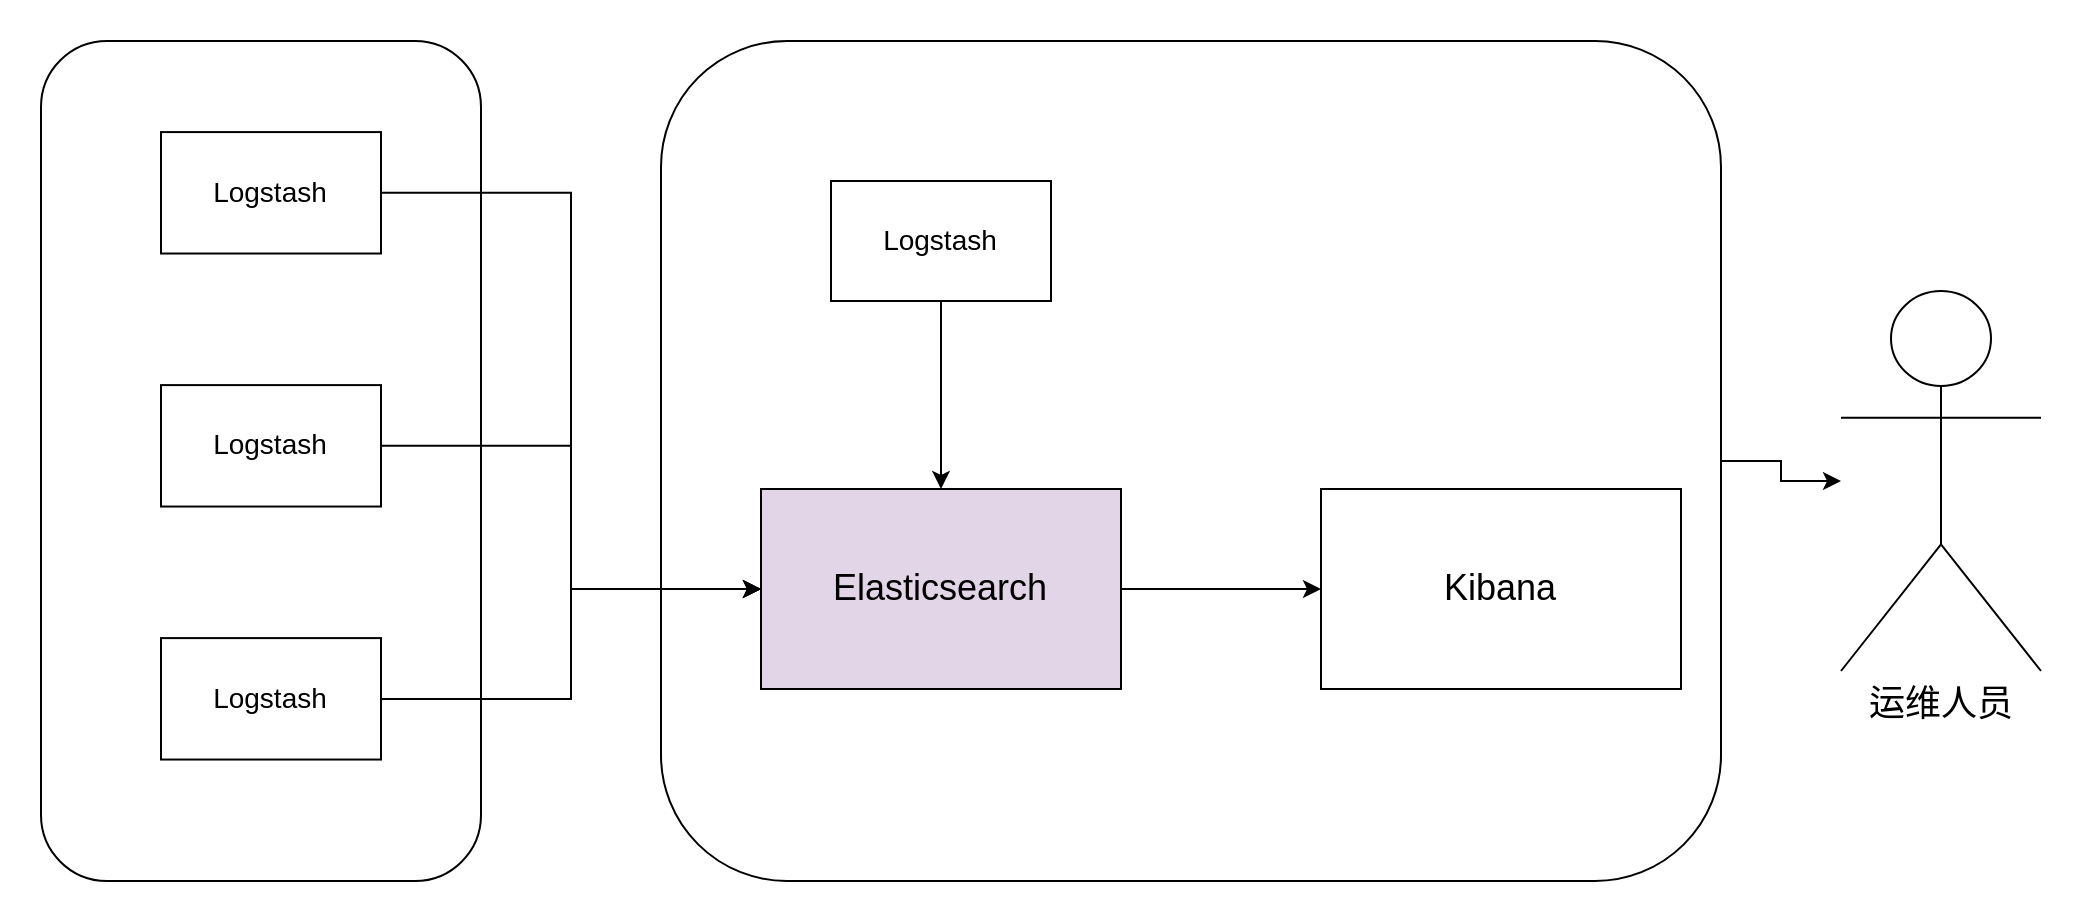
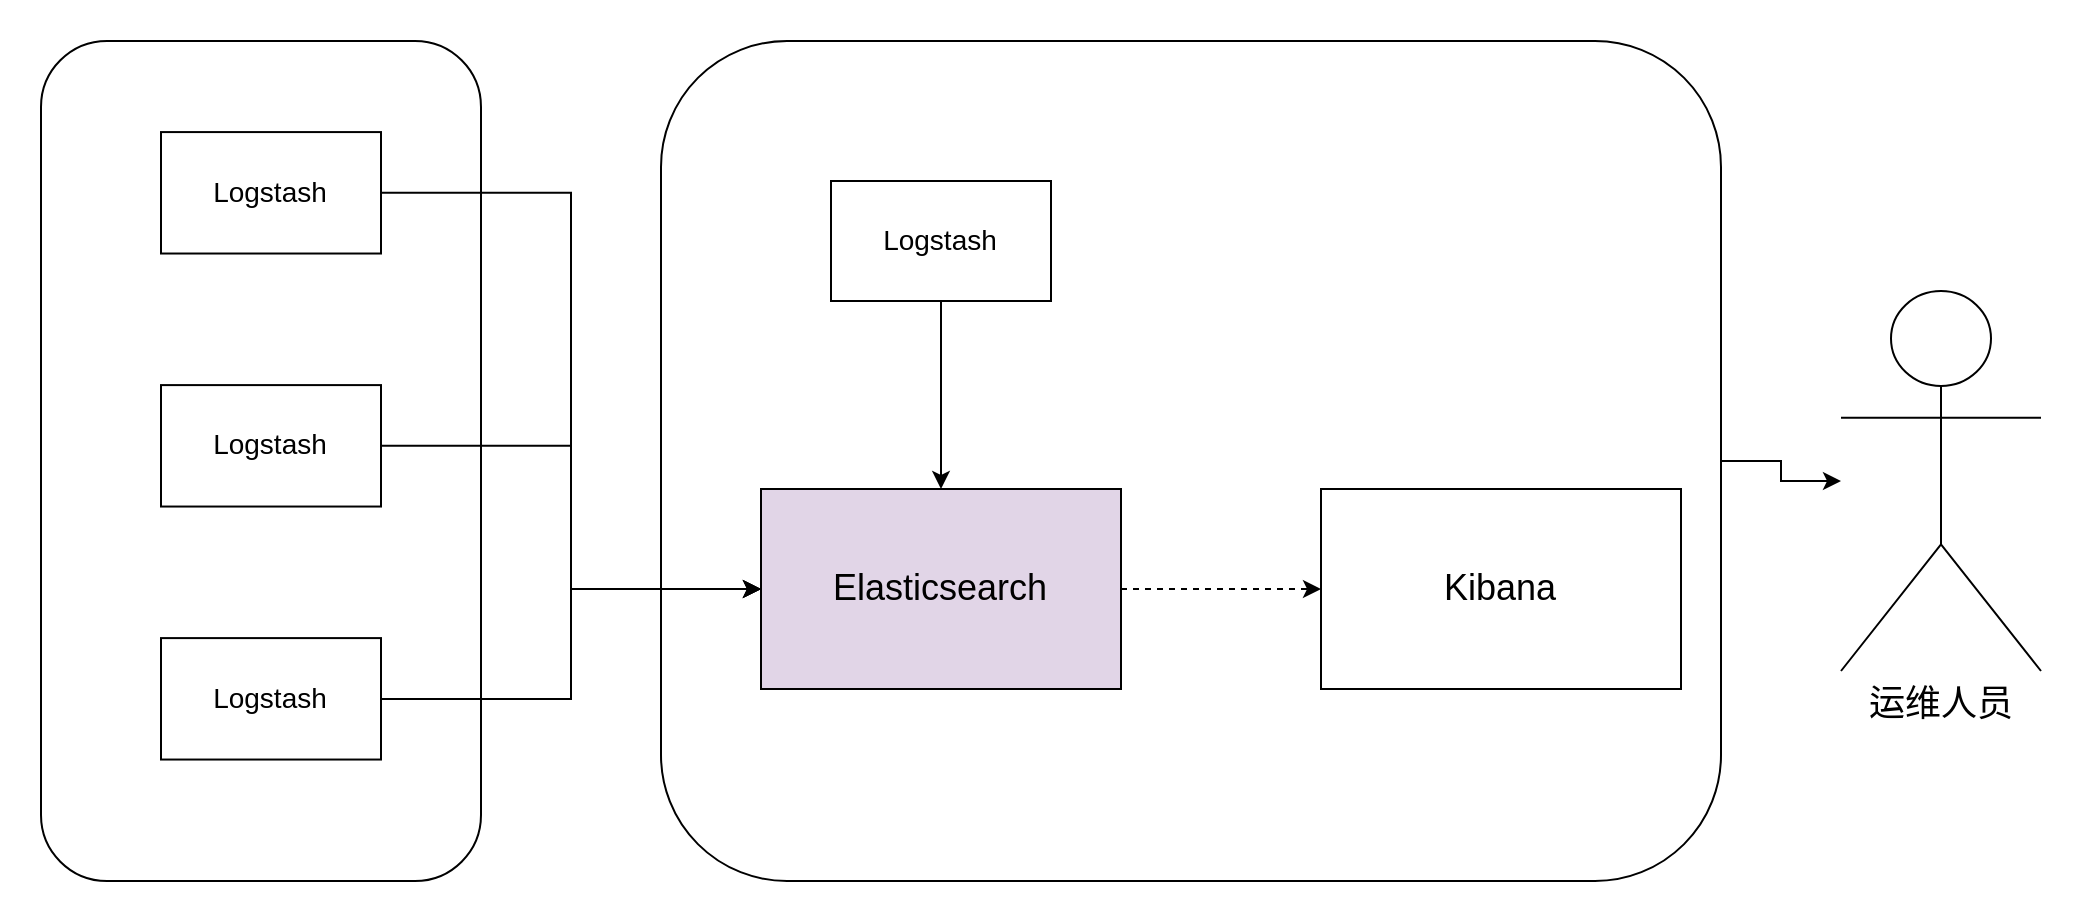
(1213, 589) -> (1213, 589)
